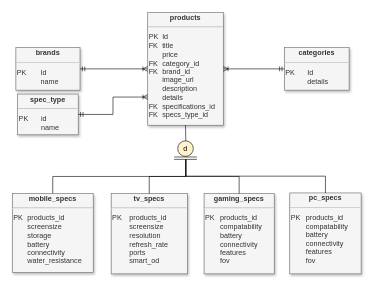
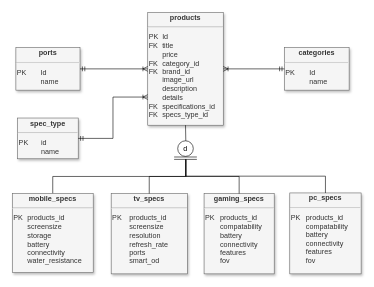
(28, 65) -> (26, 65)
(304, 65) -> (304, 65)
(48, 114) -> (48, 138)
(186, 149) -> (186, 149)
